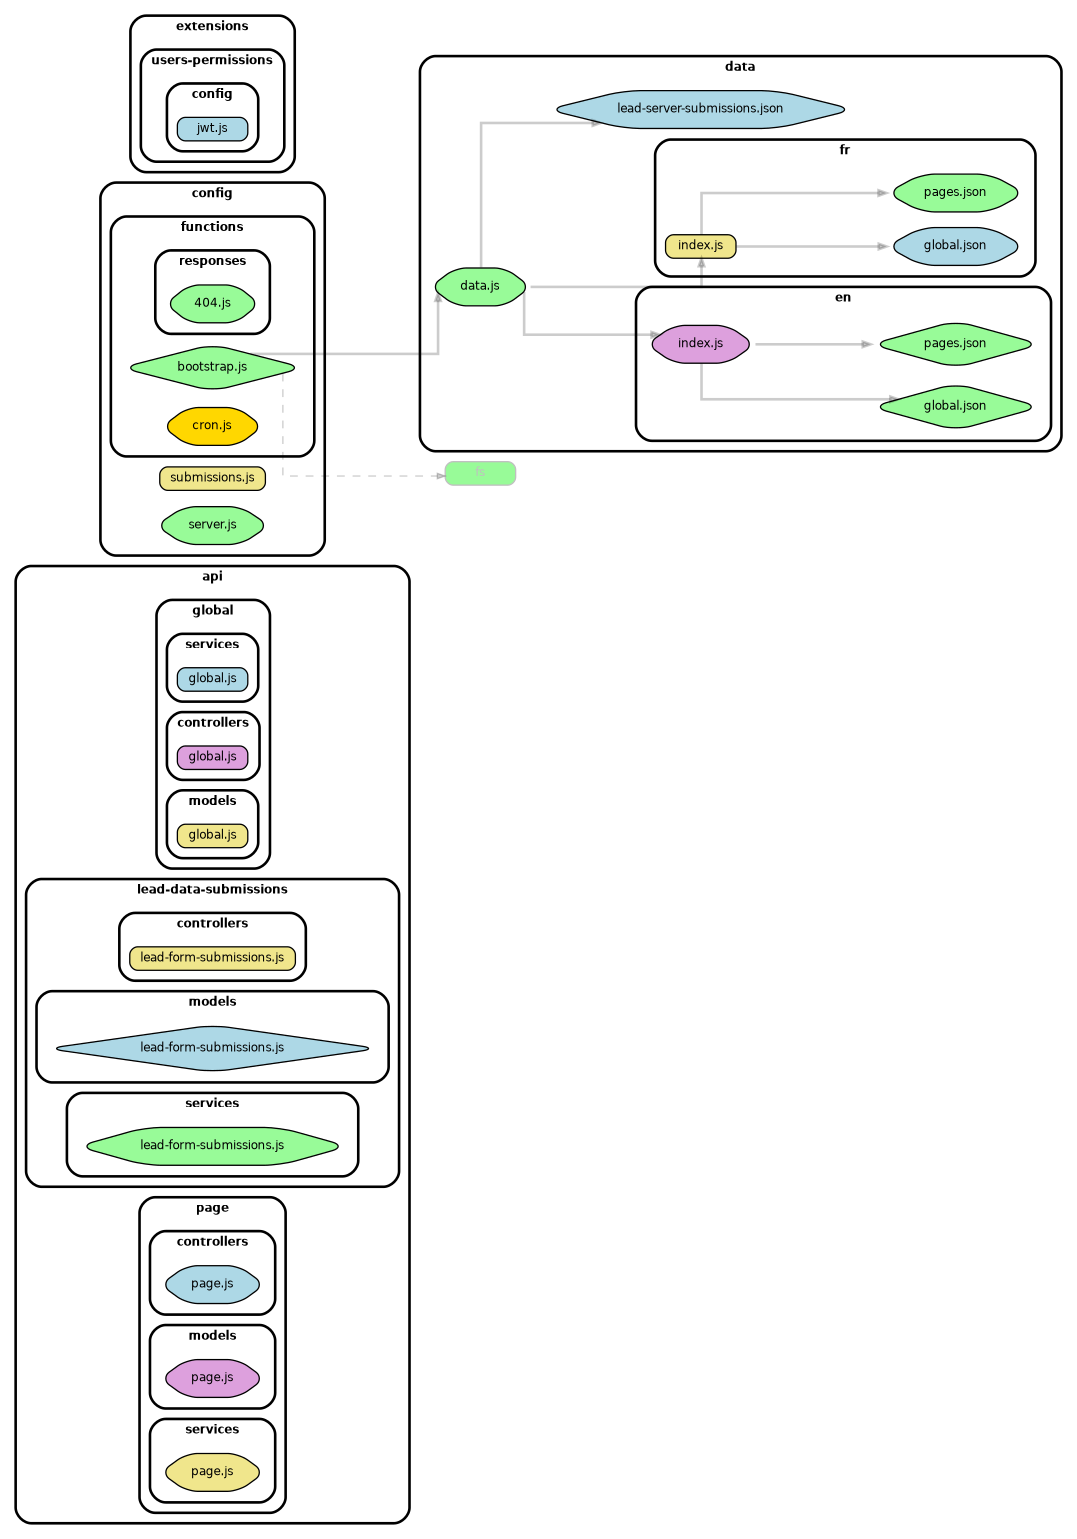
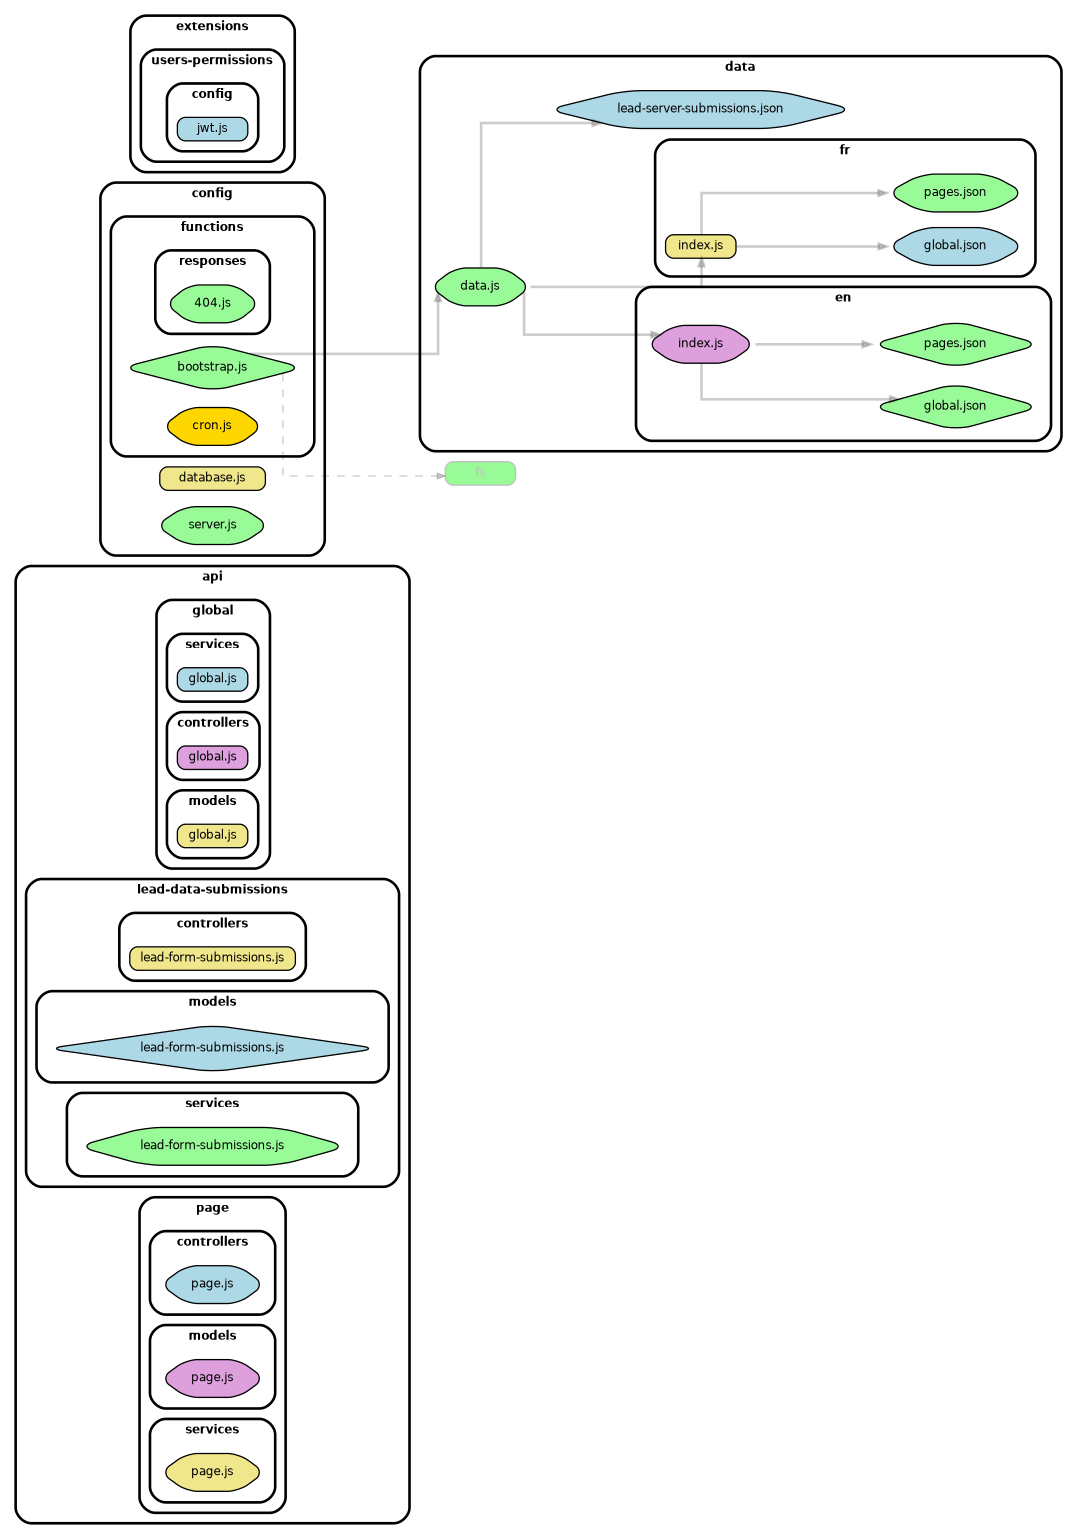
(213, 479) -> (213, 479)
